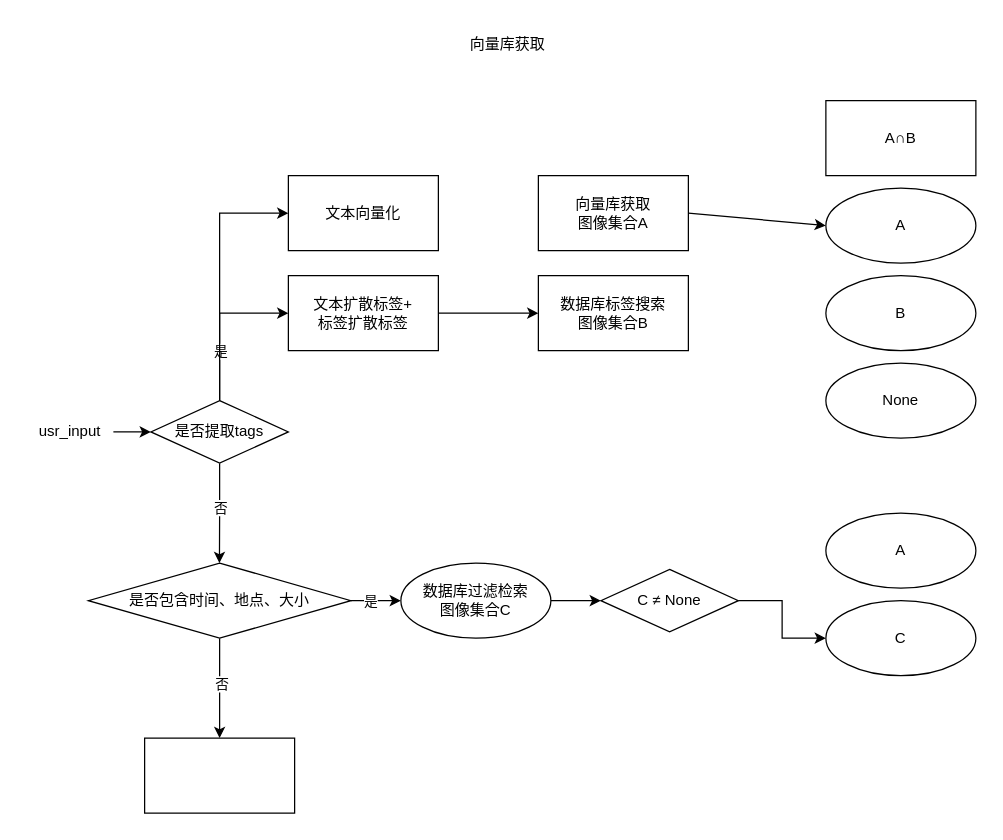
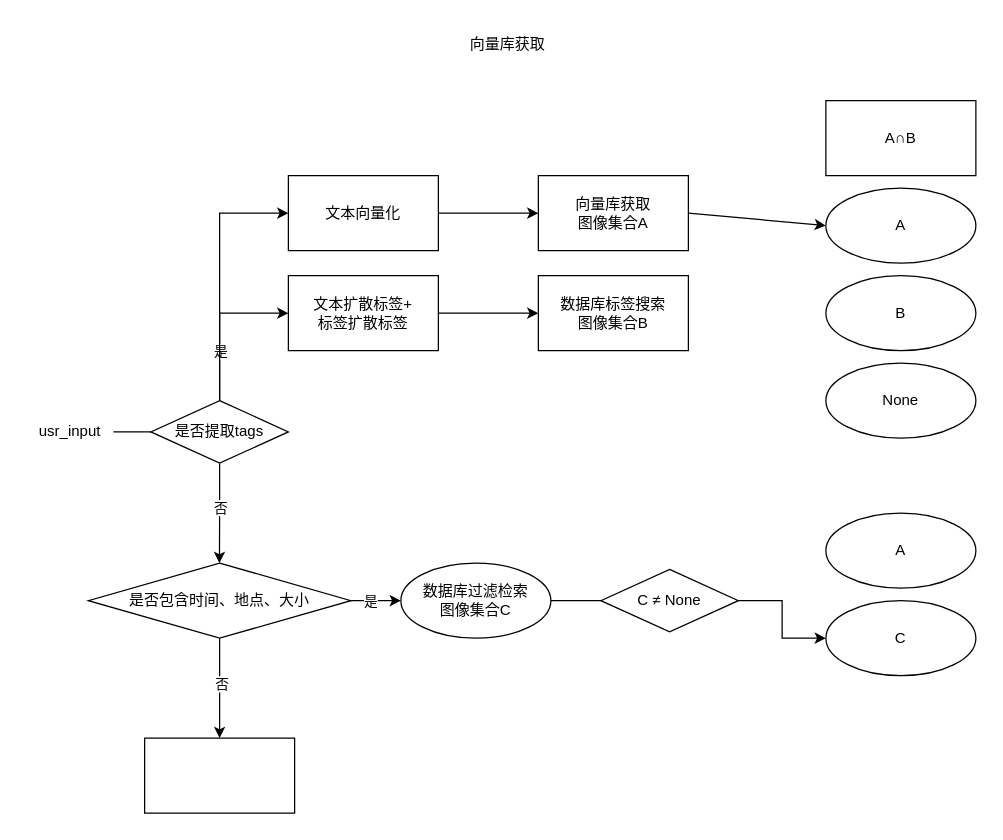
none -> (484, 213)
(141, 432) -> (144, 432)
(591, 601) -> (594, 601)
